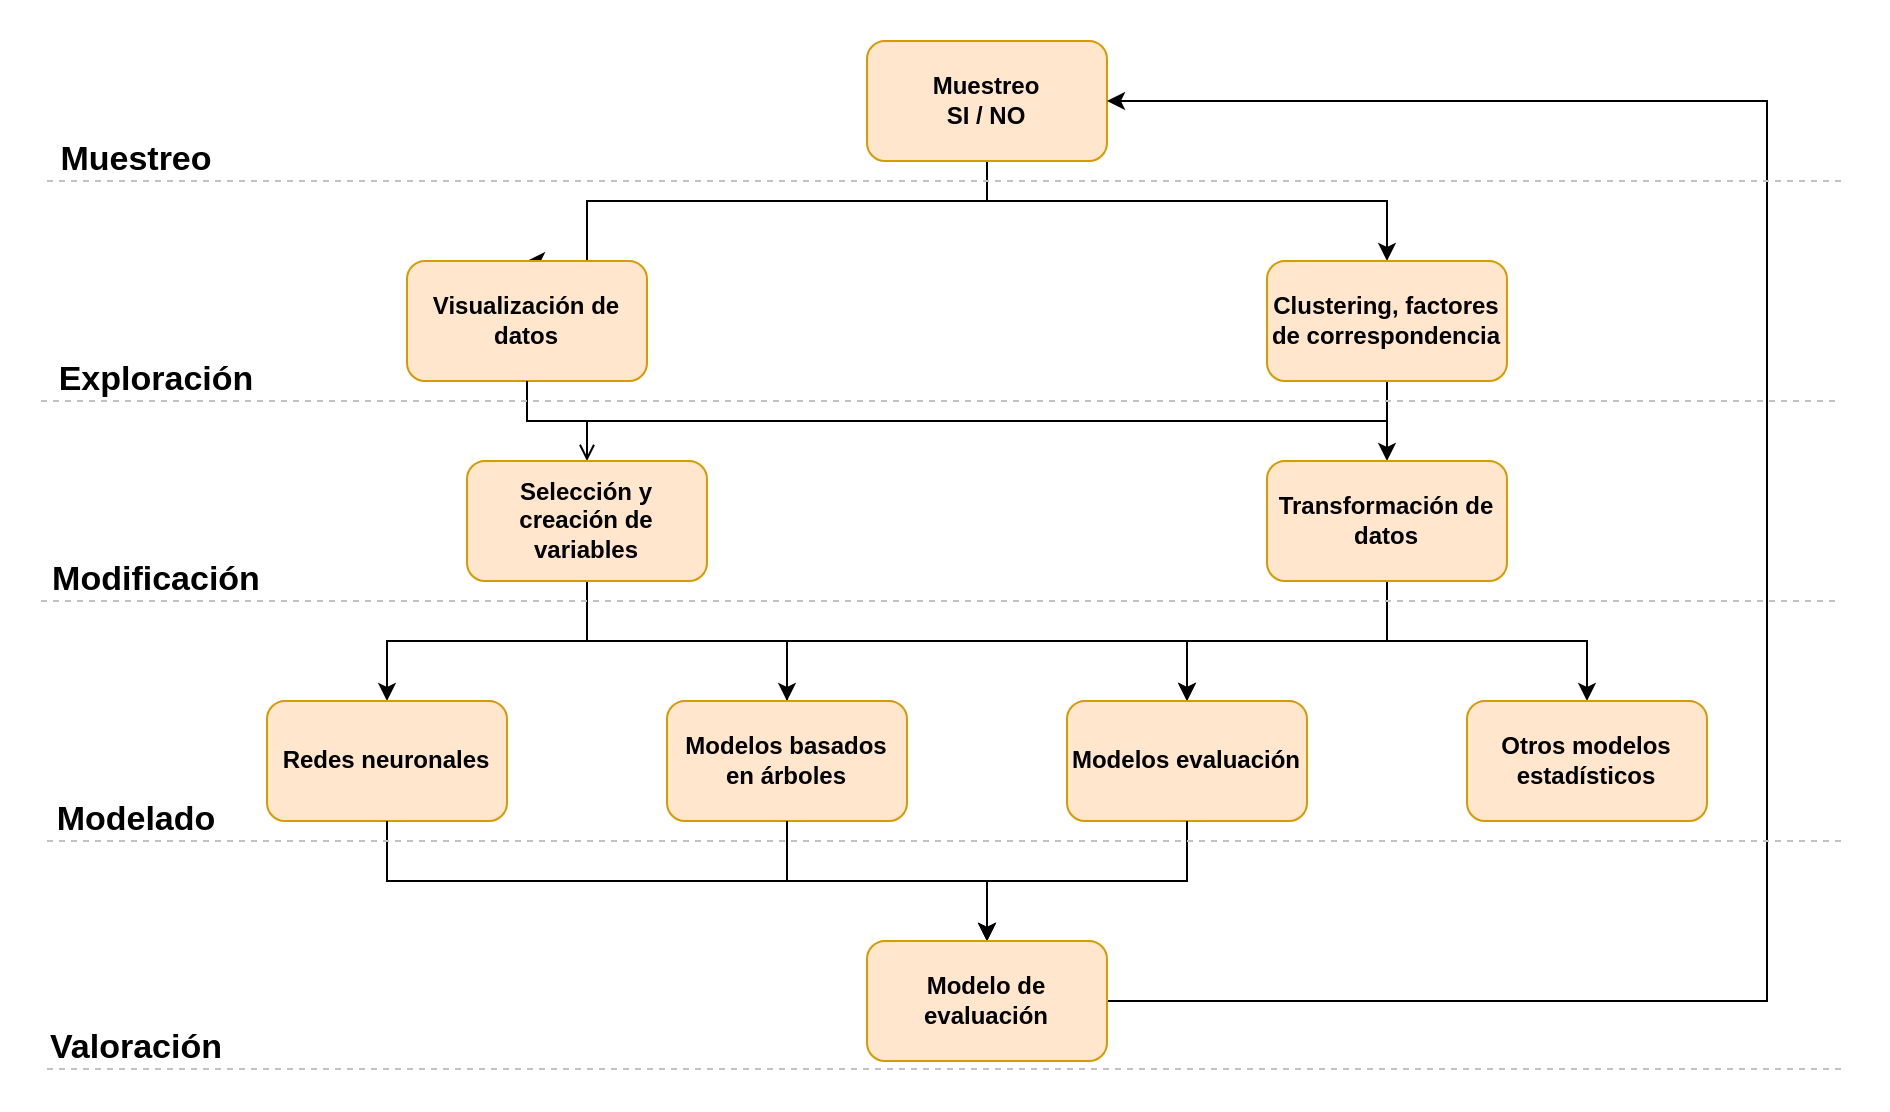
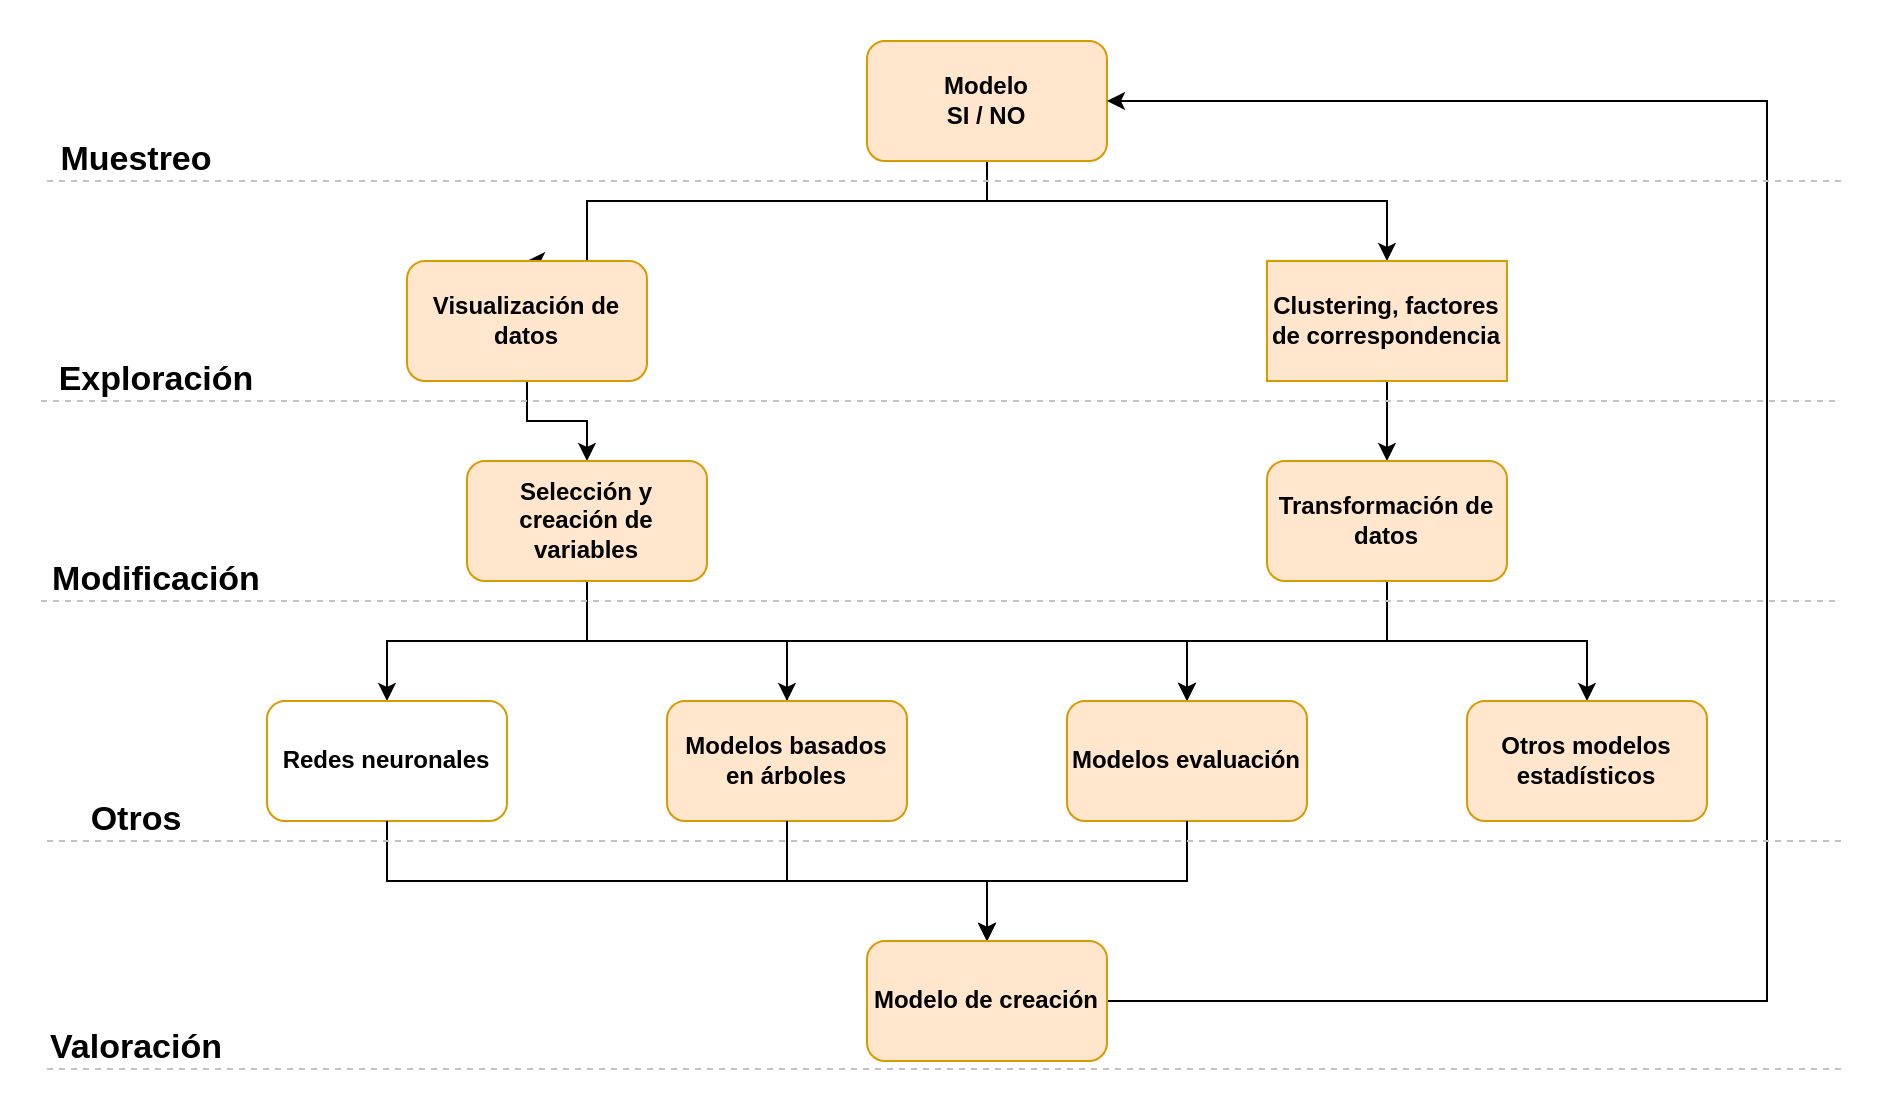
(987, 101) -> (987, 101)
(1387, 321) -> (1387, 321)
(988, 421) -> none
(587, 449) -> (587, 446)
(387, 761) -> (387, 761)
(137, 821) -> (137, 821)
(987, 1001) -> (987, 1001)
